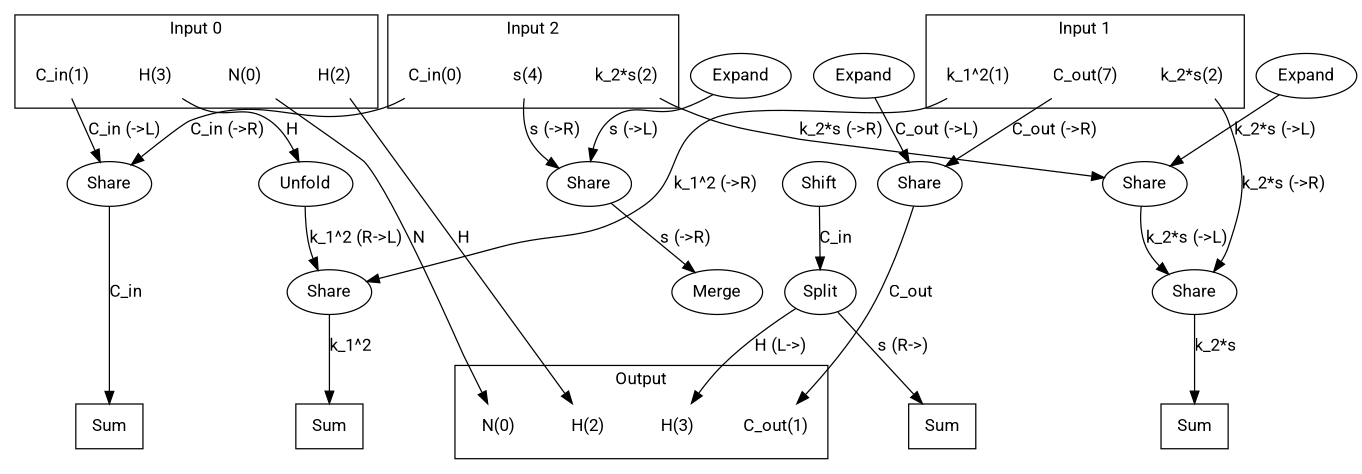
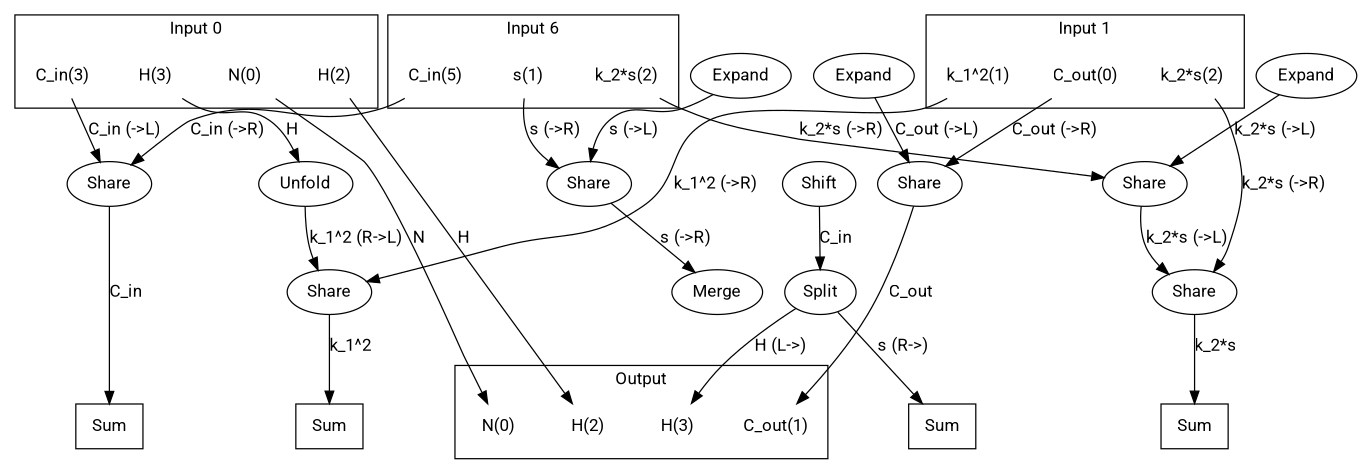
(533, 29) -> (533, 29)
(62, 76) -> (62, 76)
(435, 76) -> (435, 76)
(528, 76) -> (528, 76)
(1085, 76) -> (1085, 76)
